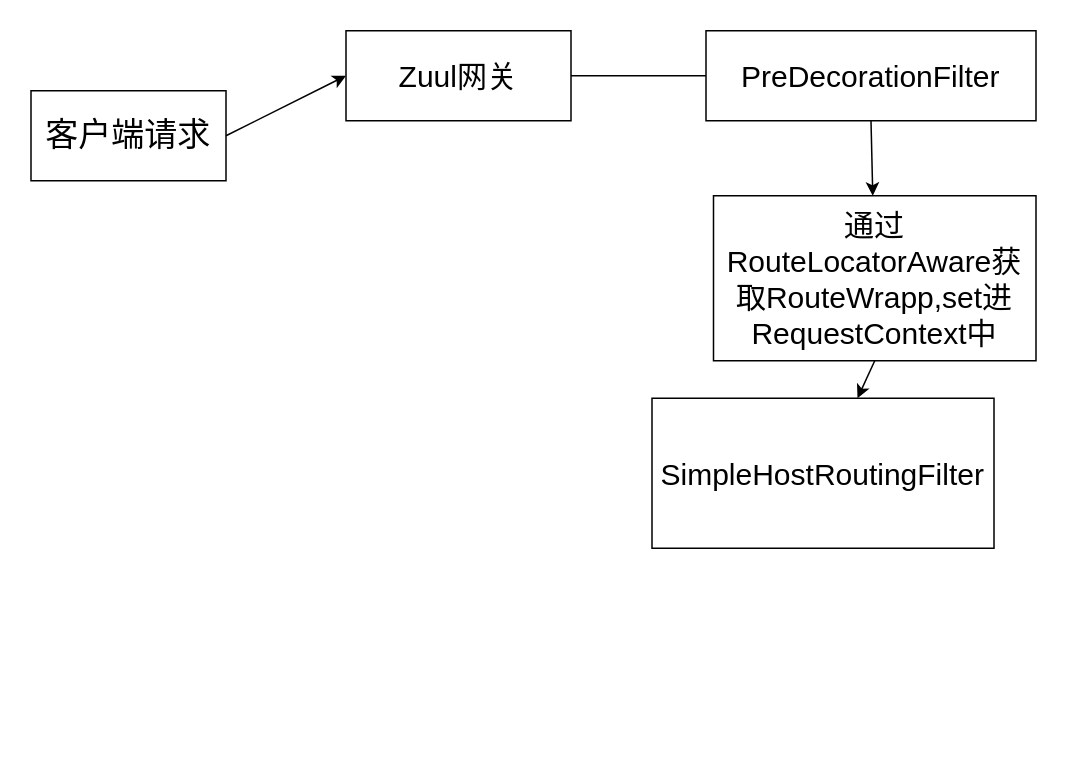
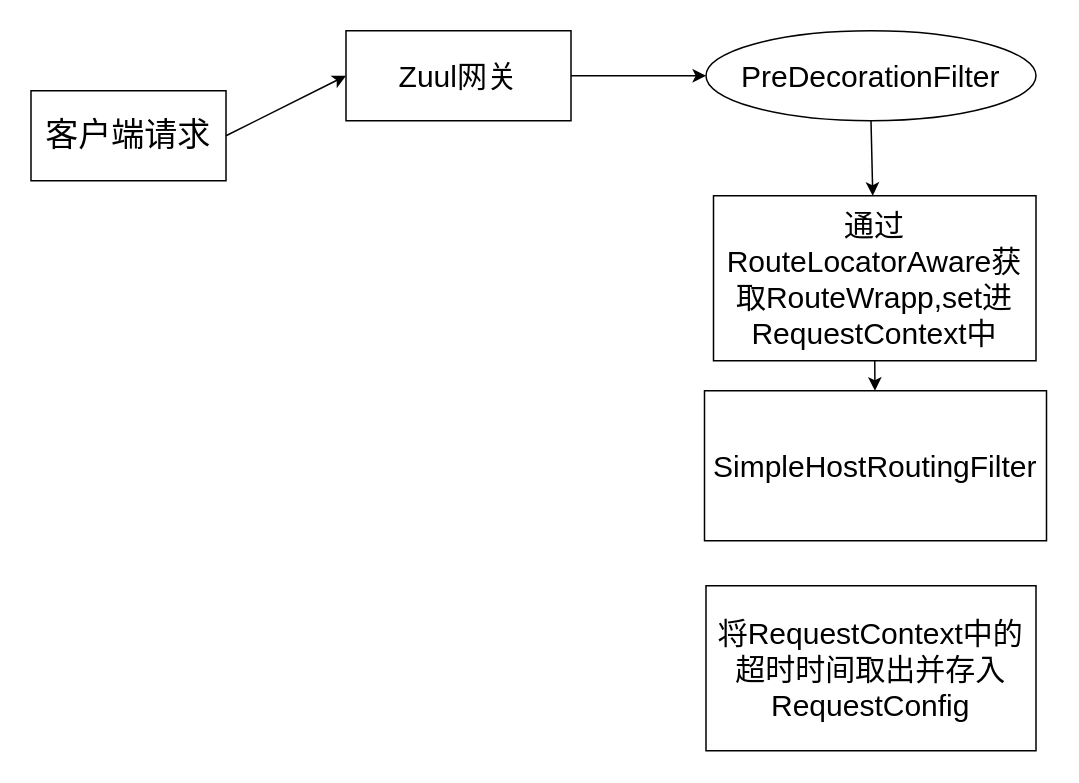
(698, 76) -> (694, 76)
(871, 76) -> (871, 76)
(823, 473) -> (875, 466)
none -> (871, 668)
